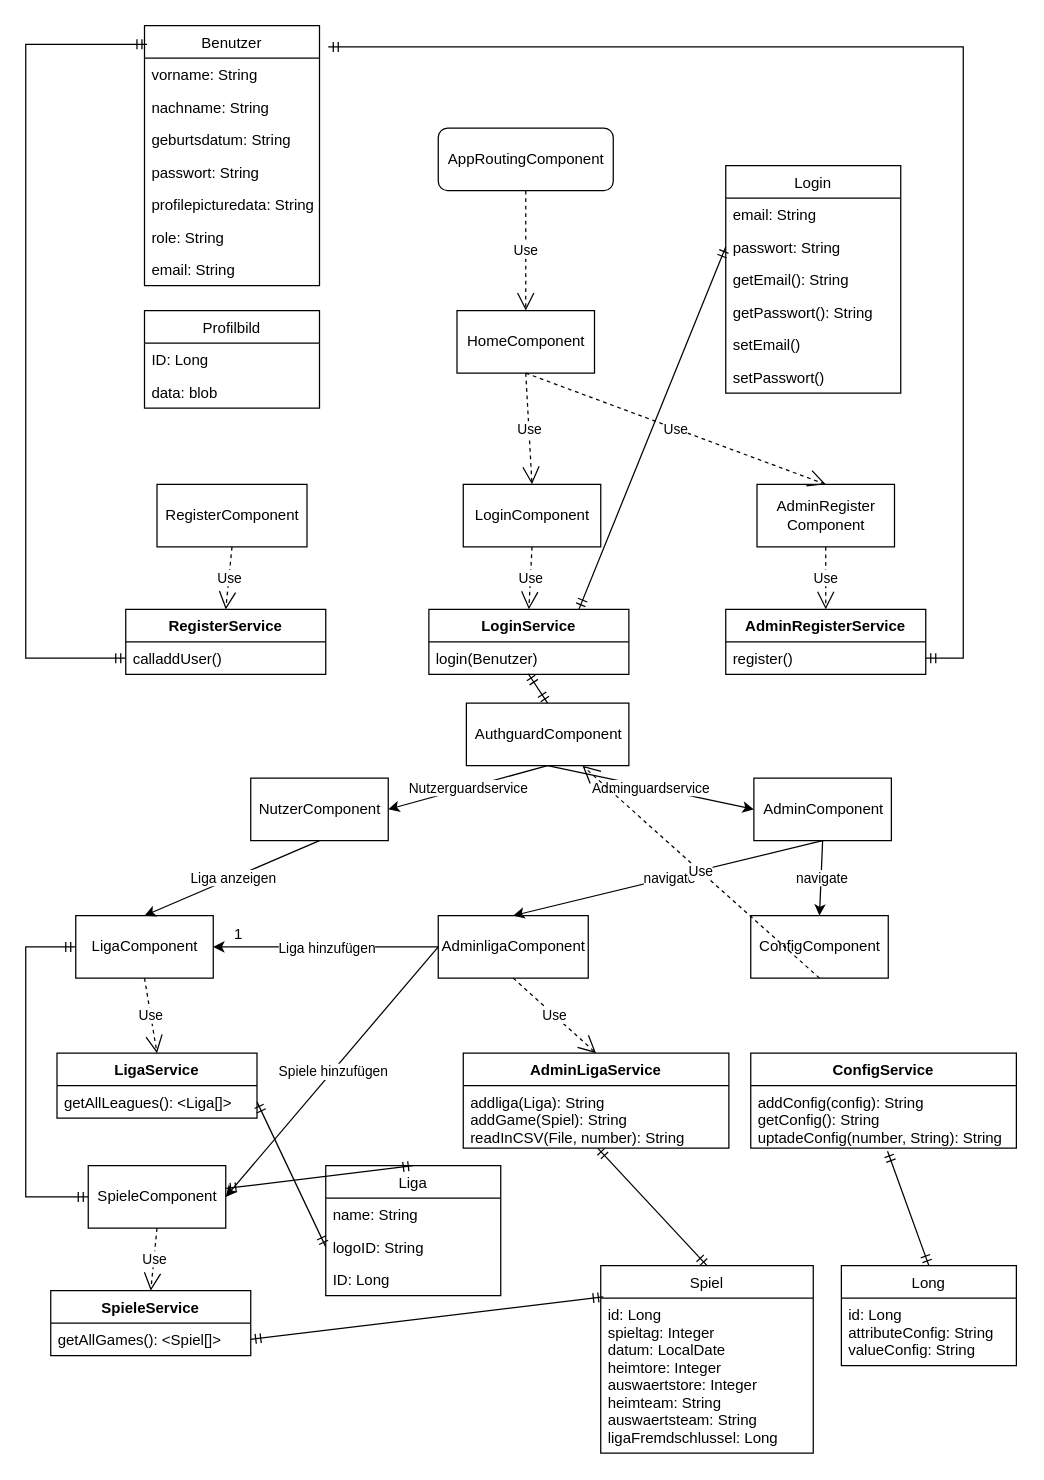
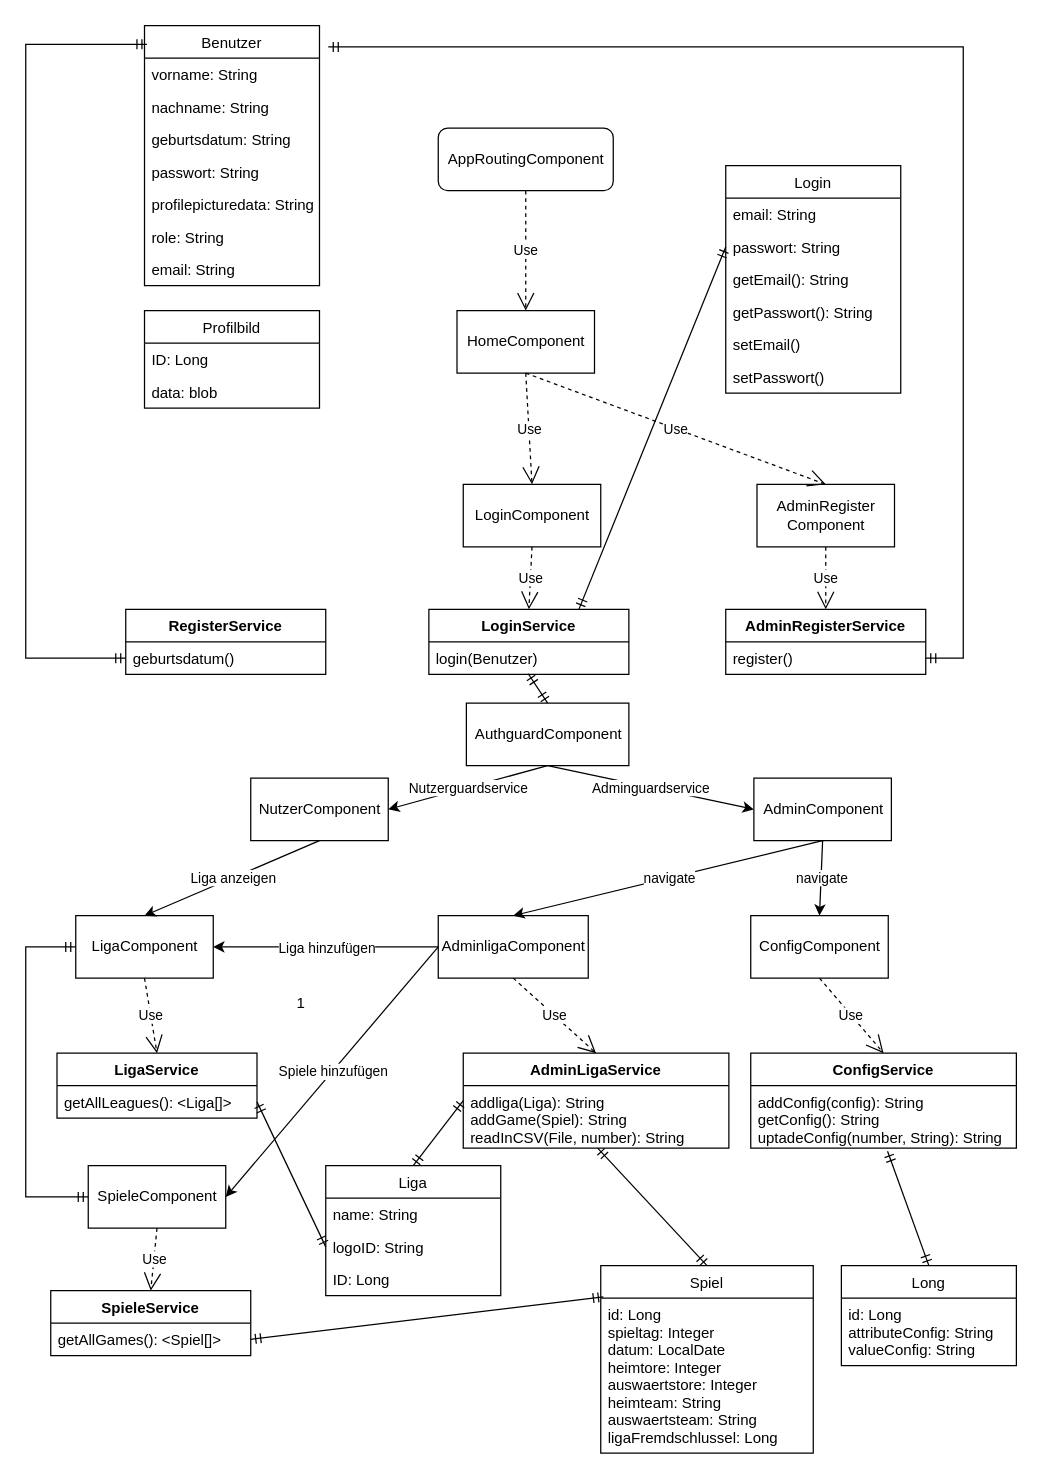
(232, 516) -> none
(229, 577) -> none
(183, 659) -> (191, 659)
(702, 873) -> (850, 1014)
(238, 934) -> (301, 1003)
(311, 1178) -> (438, 1133)
